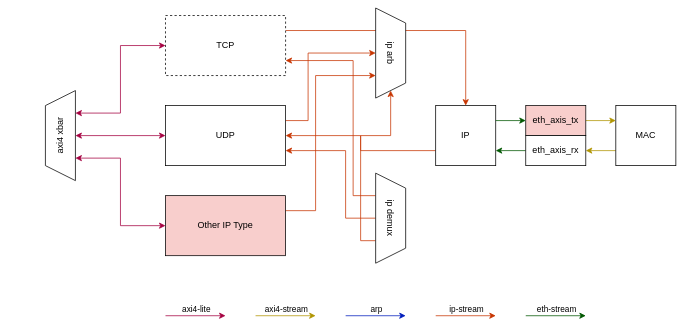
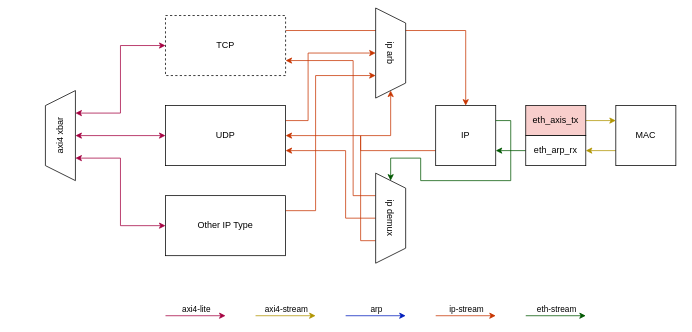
(515, 120) -> (484, 180)
(555, 150) -> (555, 150)
(225, 225) -> (225, 225)
